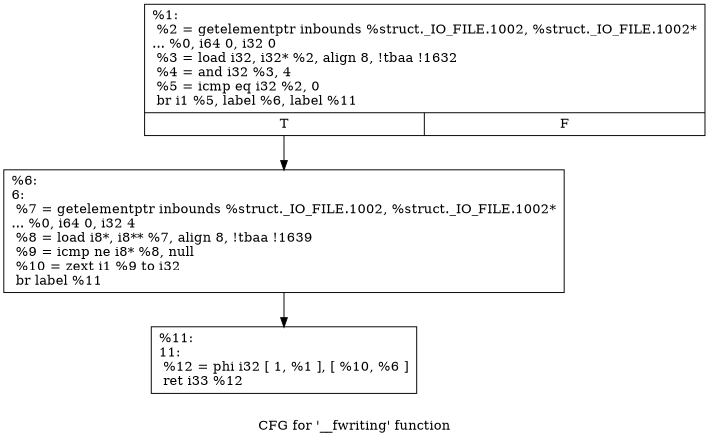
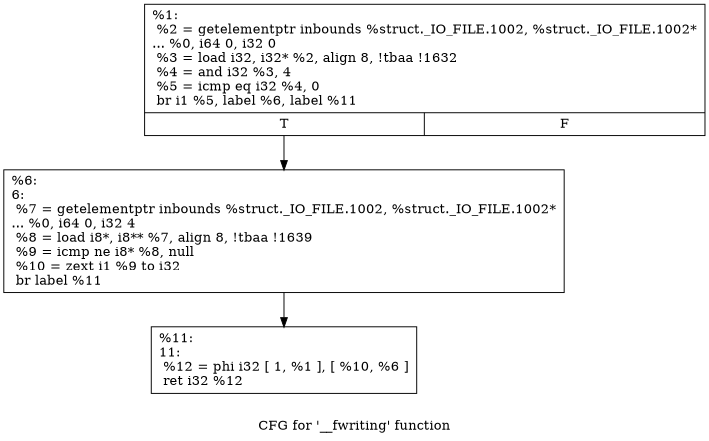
(236, 87) -> (236, 87)
(201, 381) -> (201, 381)
